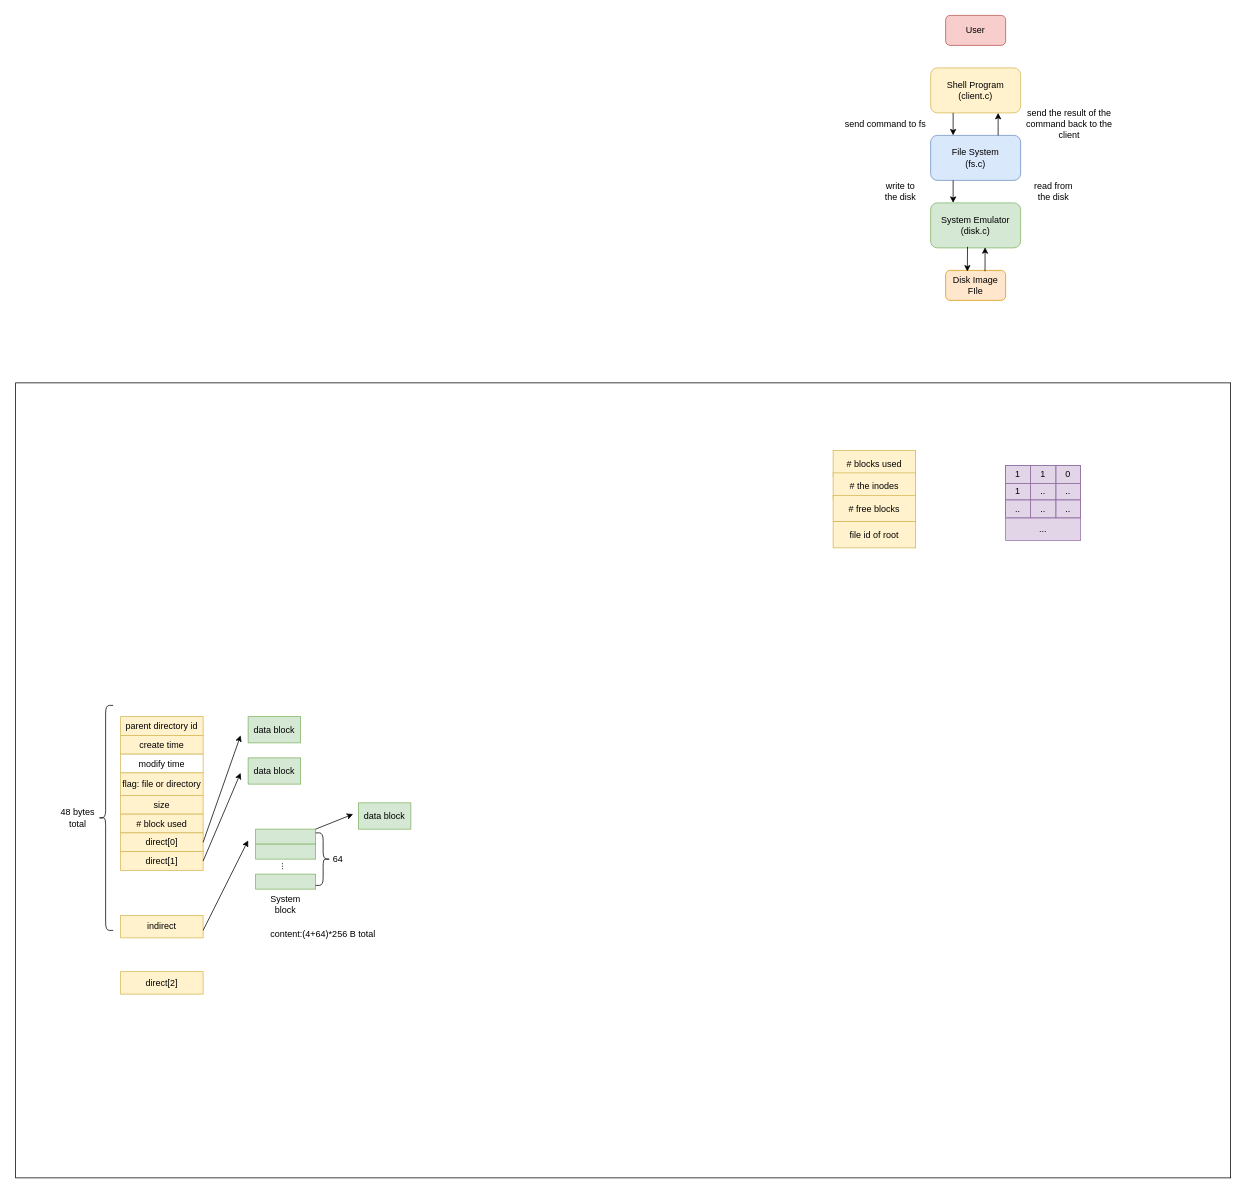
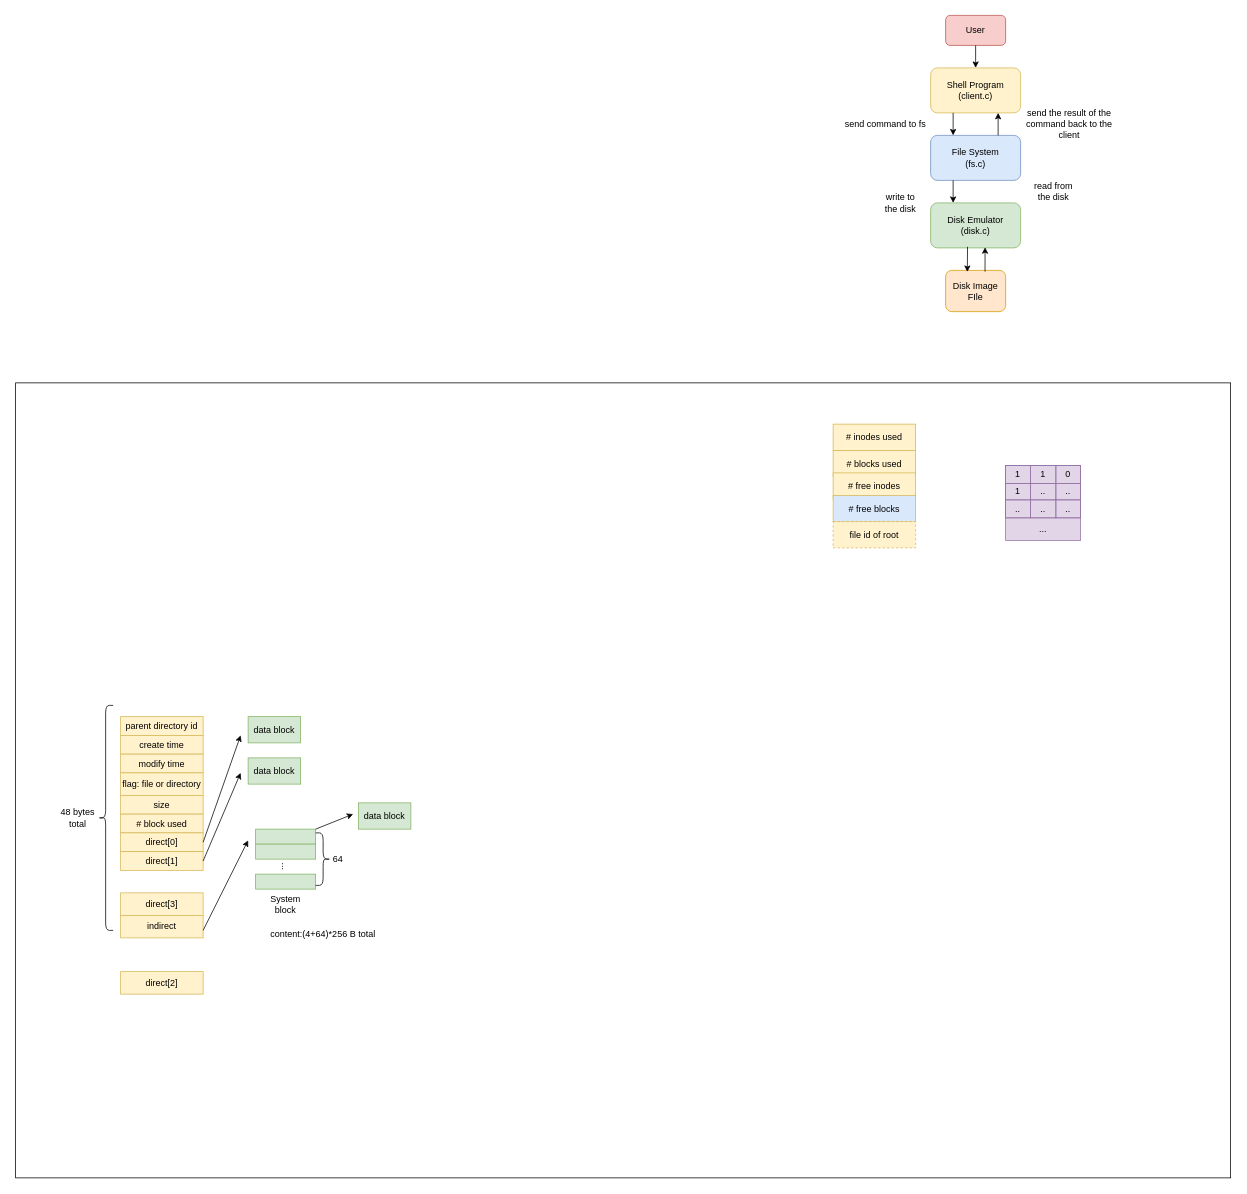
none -> (975, 54)
(900, 192) -> (900, 203)
(975, 225) -> (975, 225)
(975, 285) -> (975, 291)
none -> (874, 437)
(874, 486) -> (874, 486)
(874, 509) -> (874, 509)
(874, 535) -> (874, 535)
(162, 764) -> (162, 764)
none -> (162, 904)
